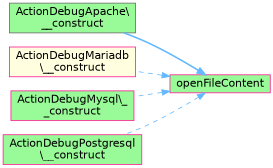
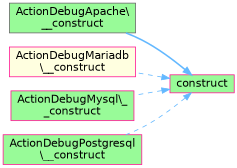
(220, 84) -> (202, 84)
